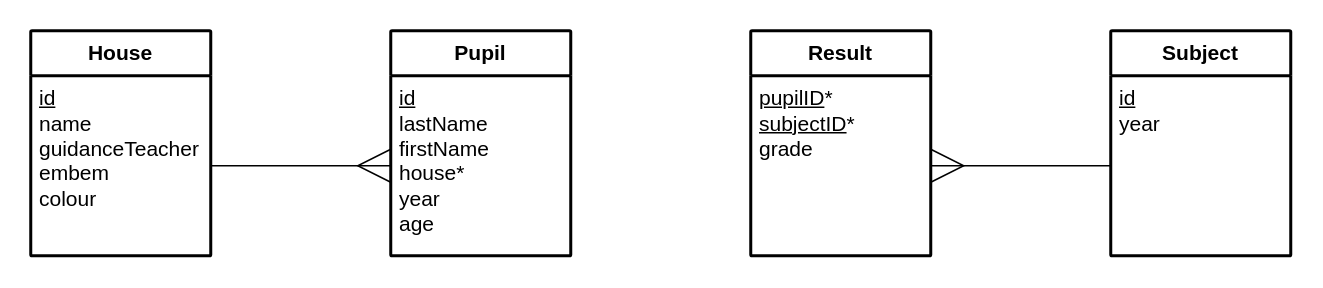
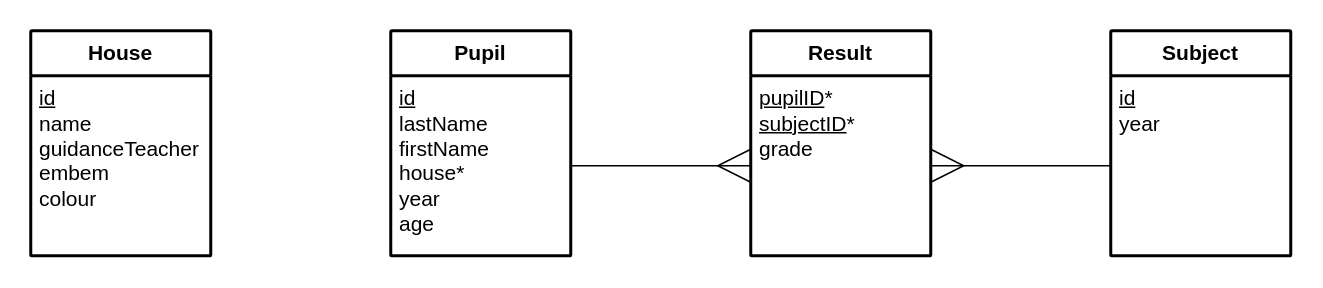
(300, 166) -> none
none -> (660, 166)
